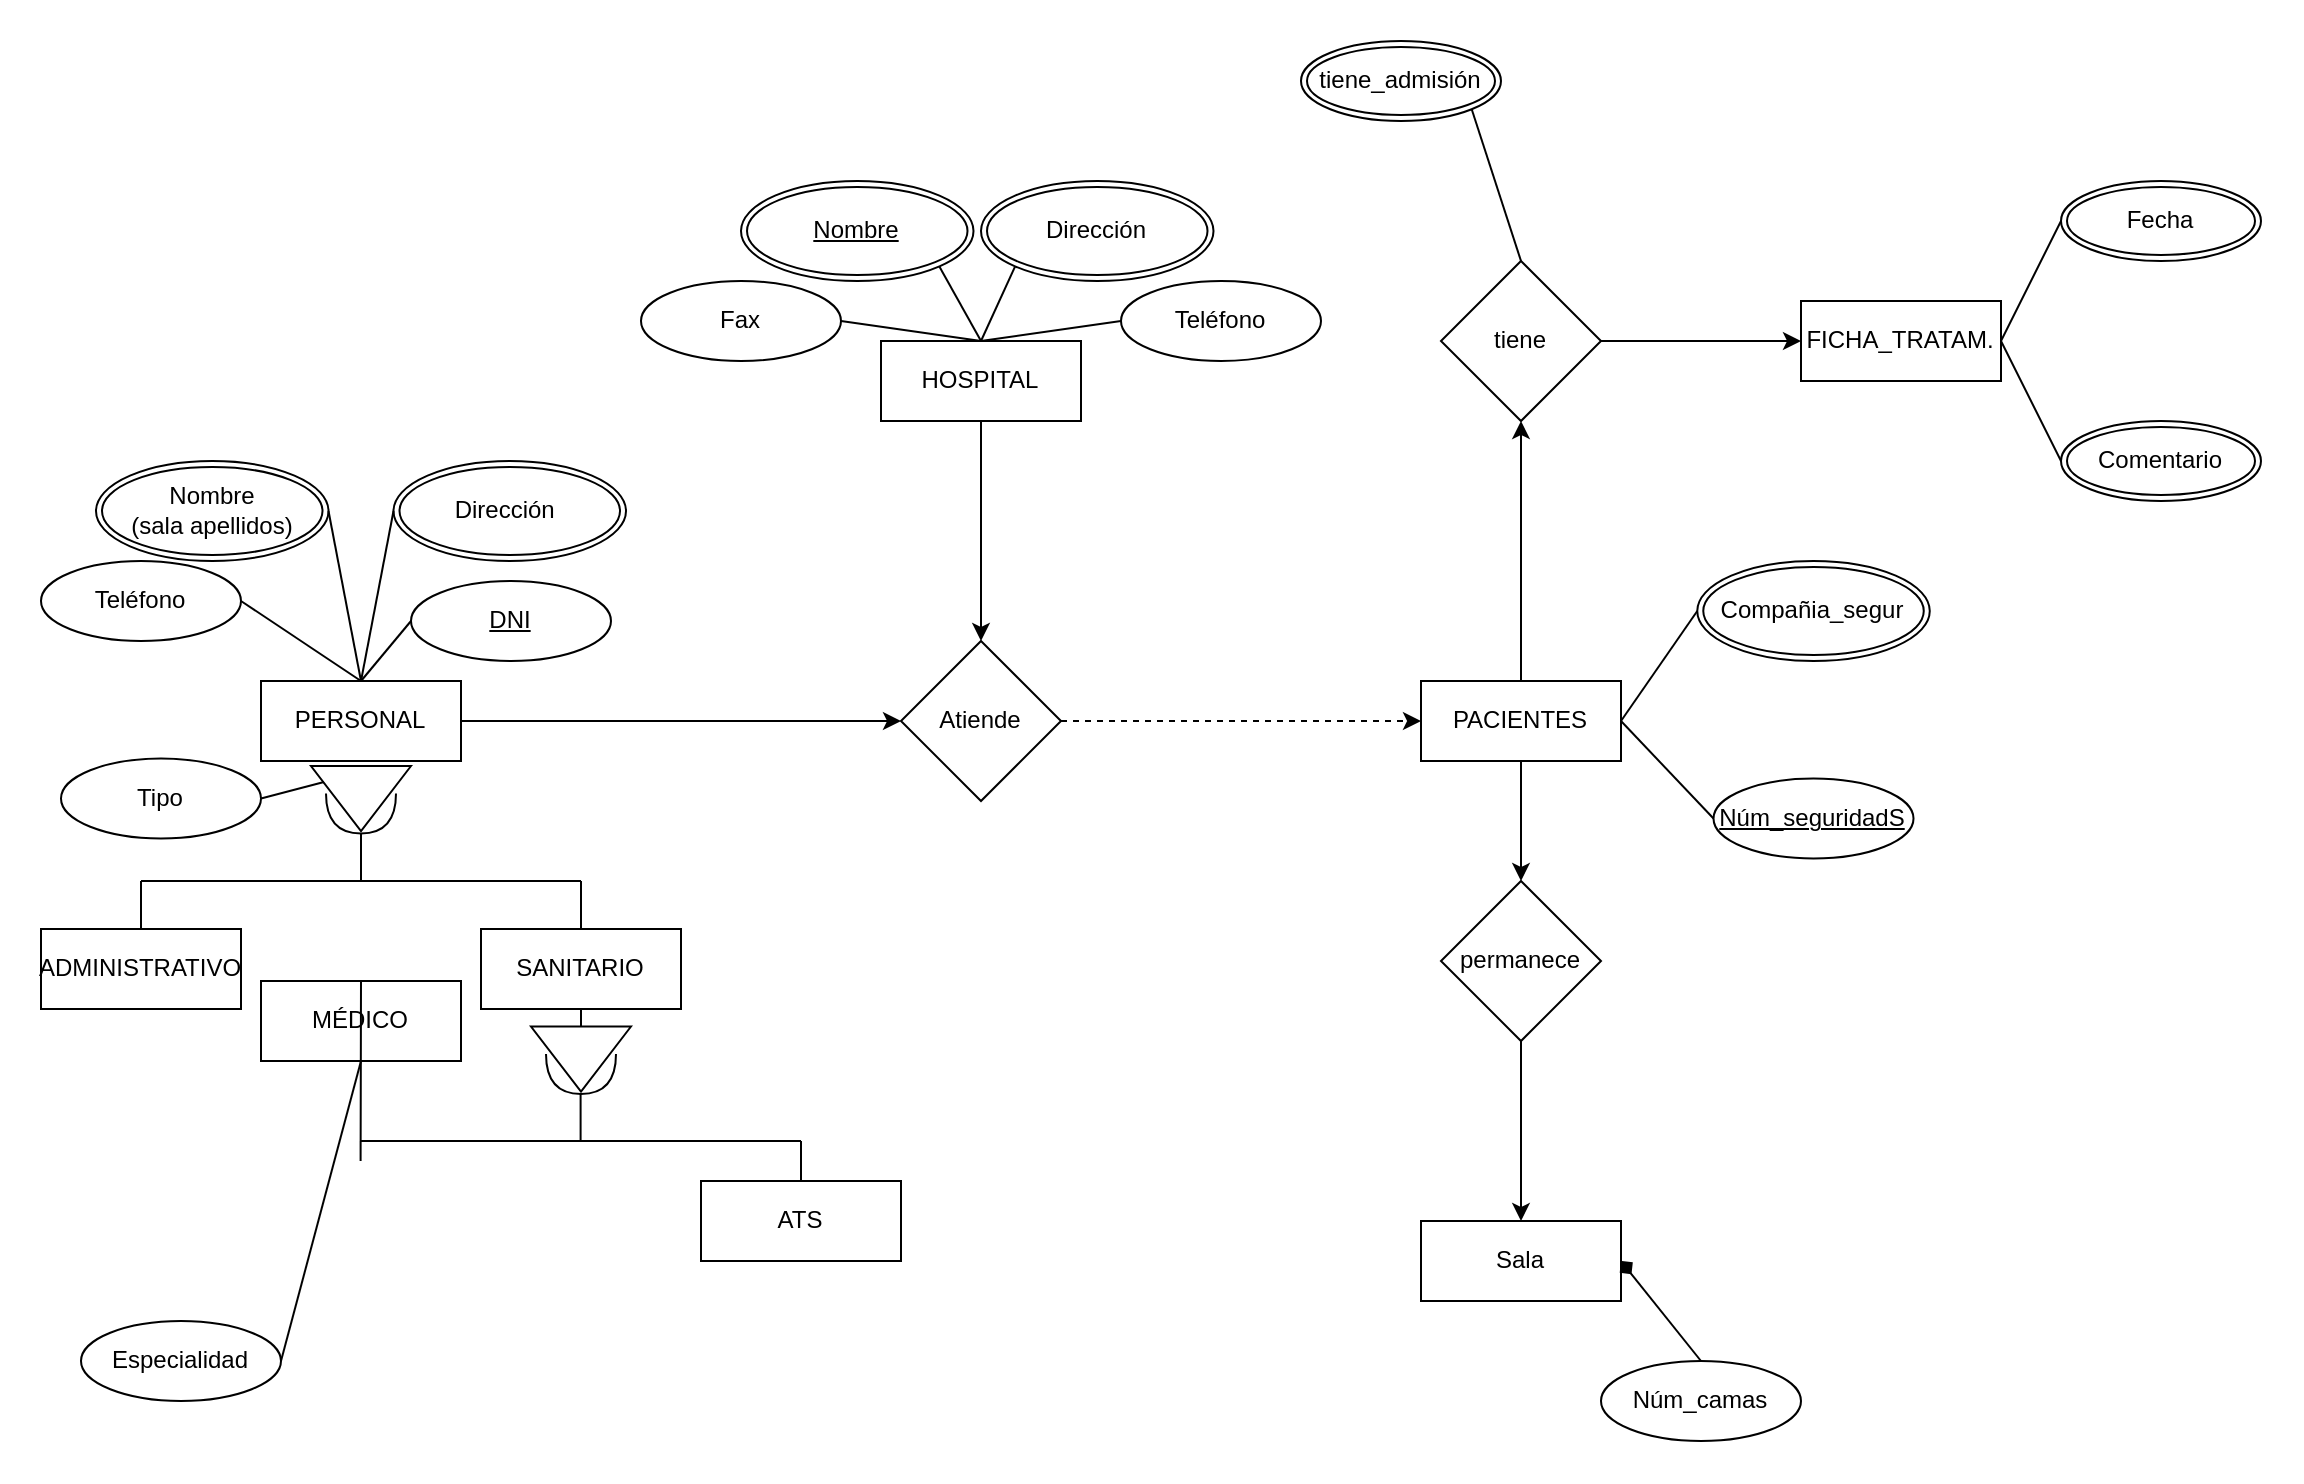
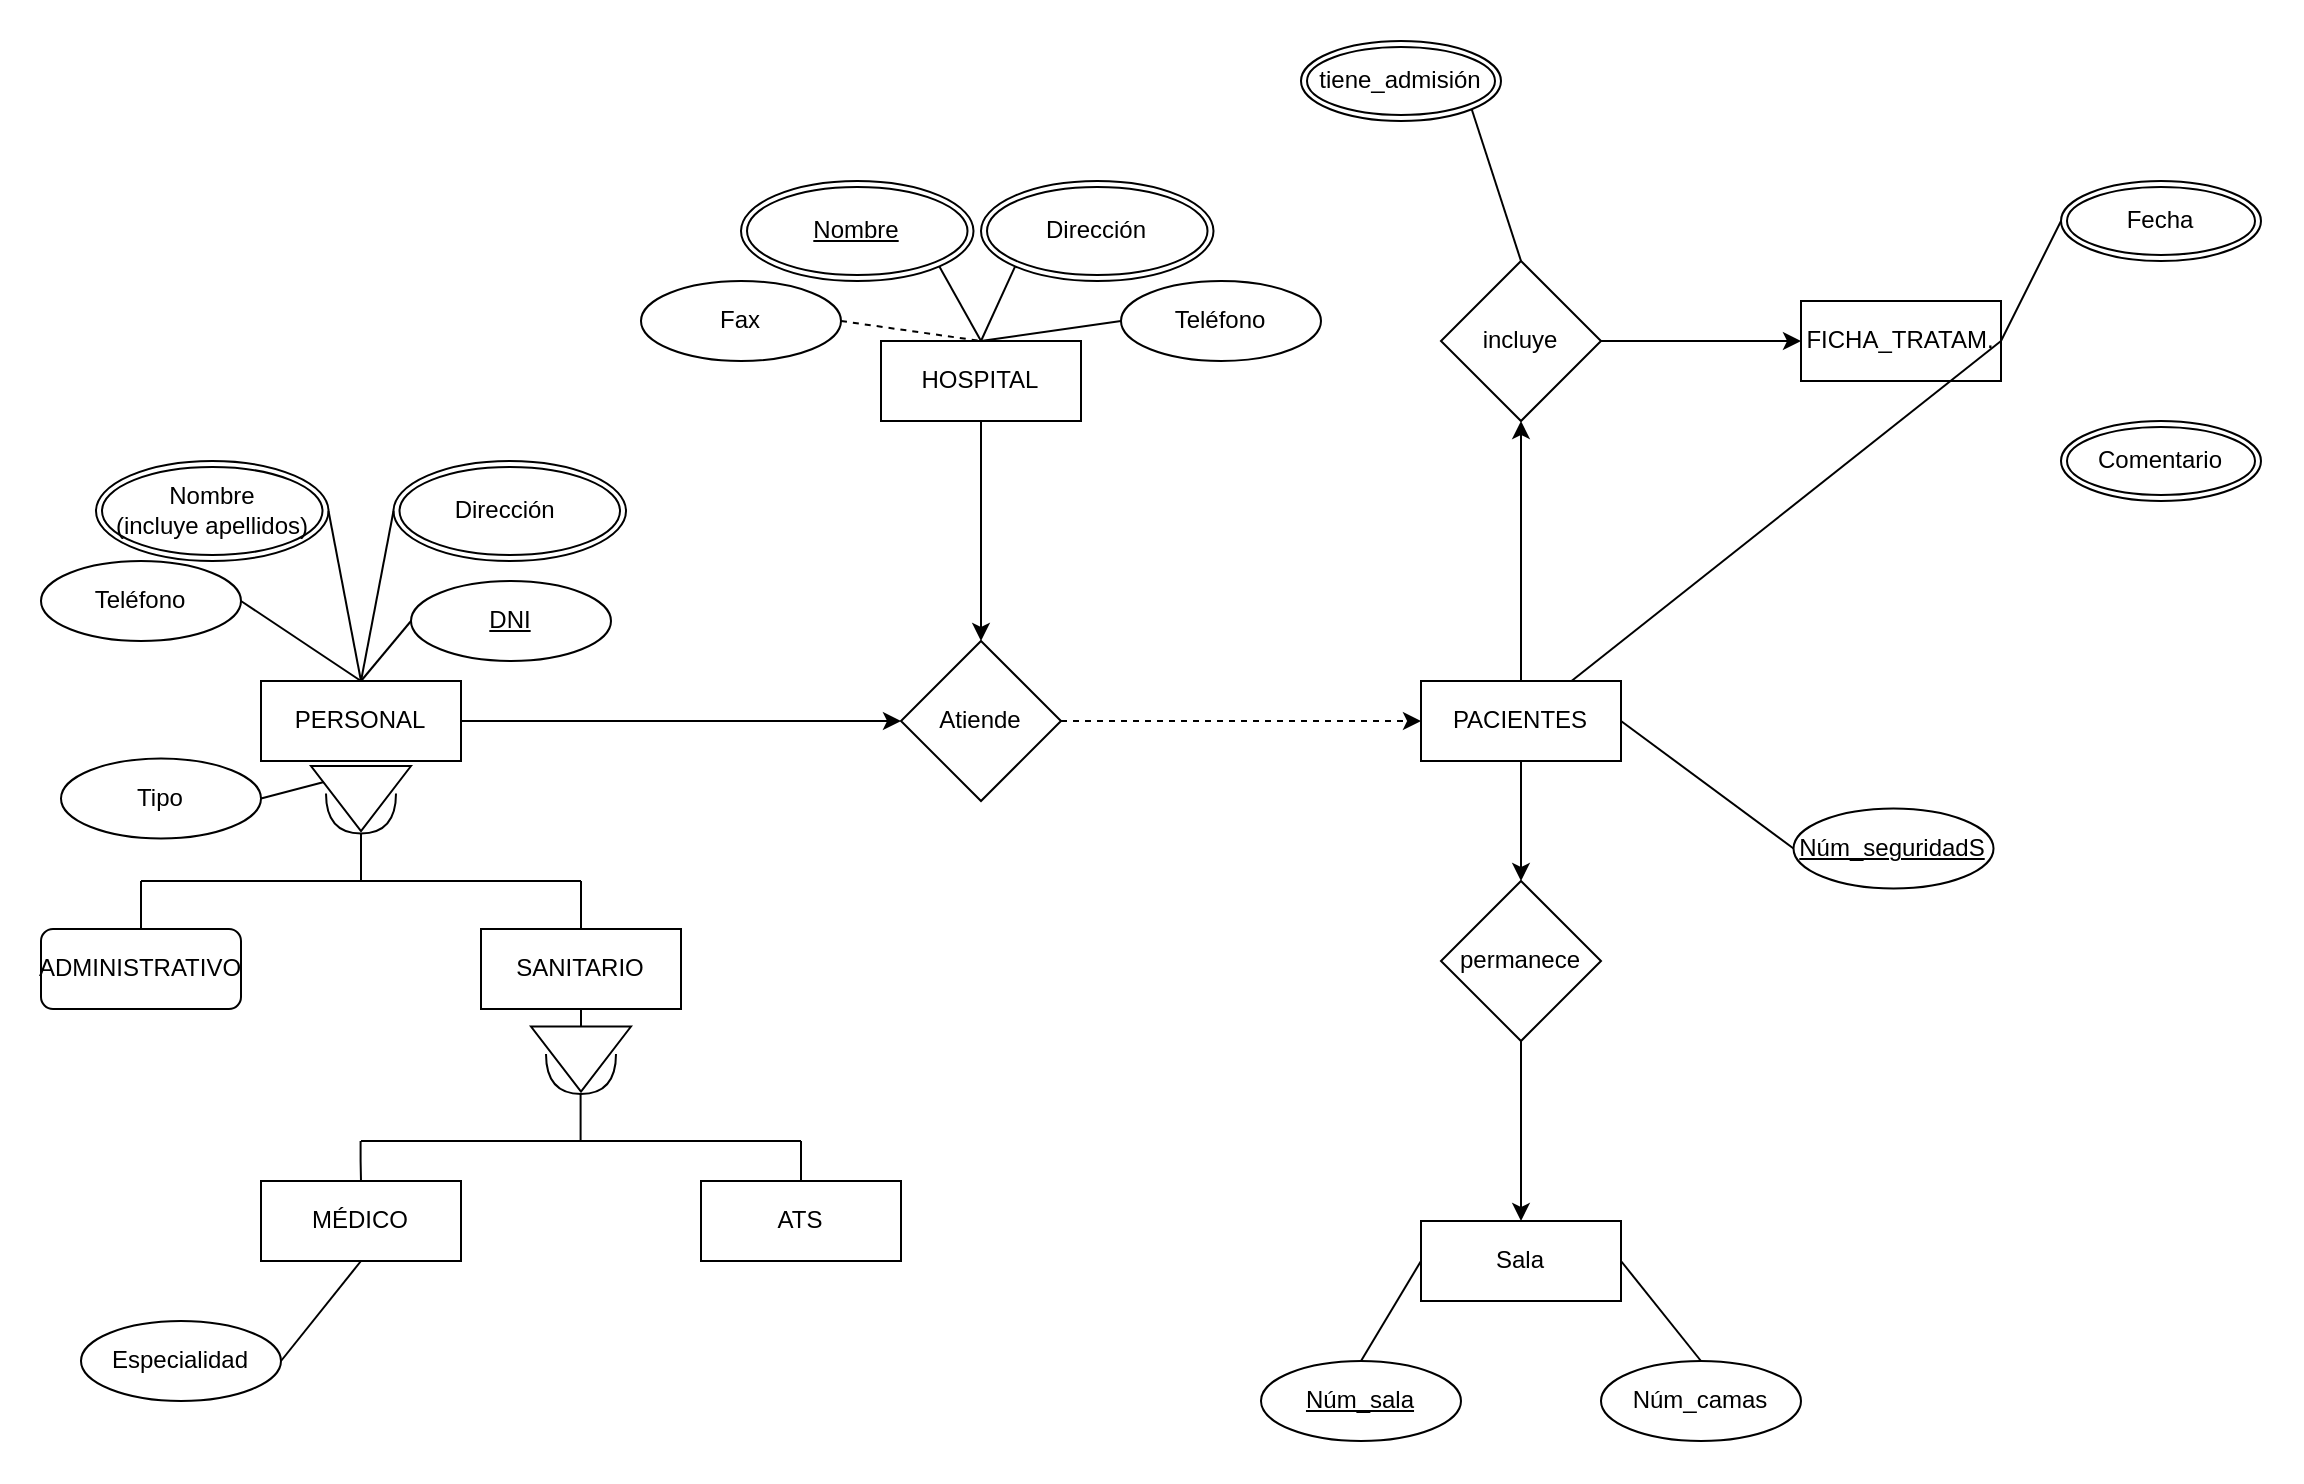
(909, 331) -> (909, 331)
(1521, 341) -> (1521, 341)
(2031, 401) -> (1786, 511)
(213, 511) -> (213, 511)
(1814, 611) -> none
(1660, 665) -> none
(1814, 819) -> (1894, 849)
(141, 969) -> (141, 969)
(361, 1021) -> (361, 1221)
(1631, 1274) -> (1626, 1267)
none -> (1391, 1311)
none -> (1361, 1401)
